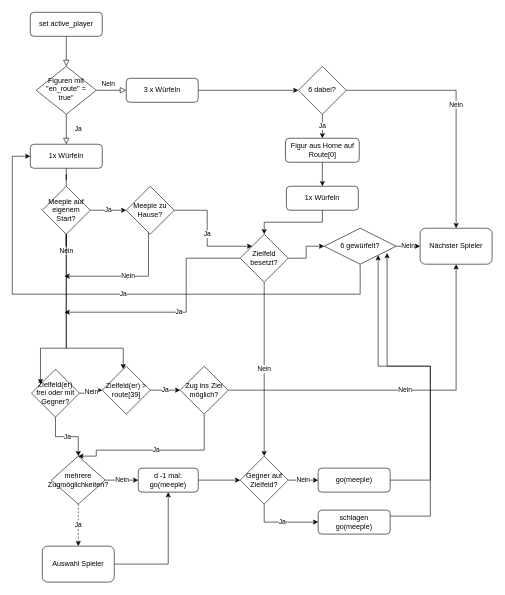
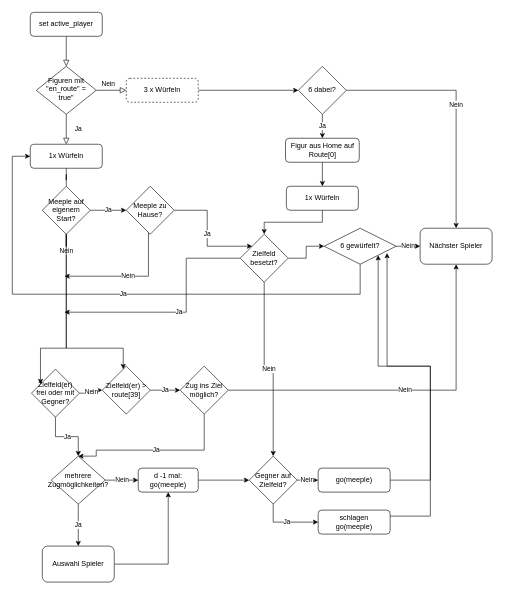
(162, 90) -> (162, 90)
(264, 480) -> (273, 480)
(78, 522) -> (78, 522)
